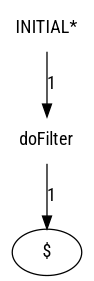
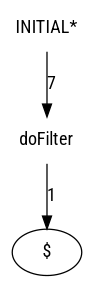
(52, 84) -> (52, 84)
